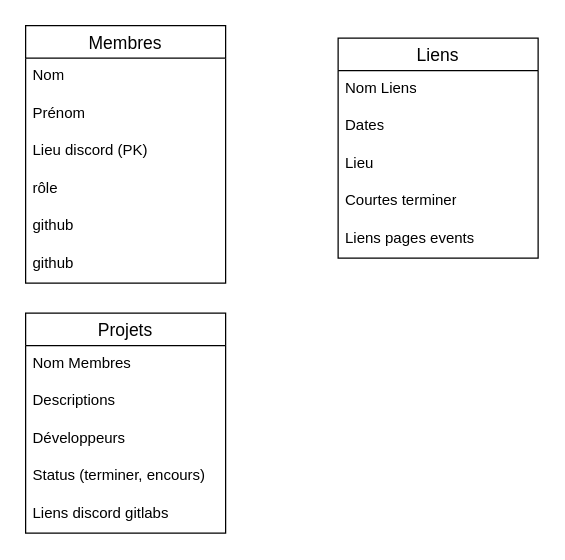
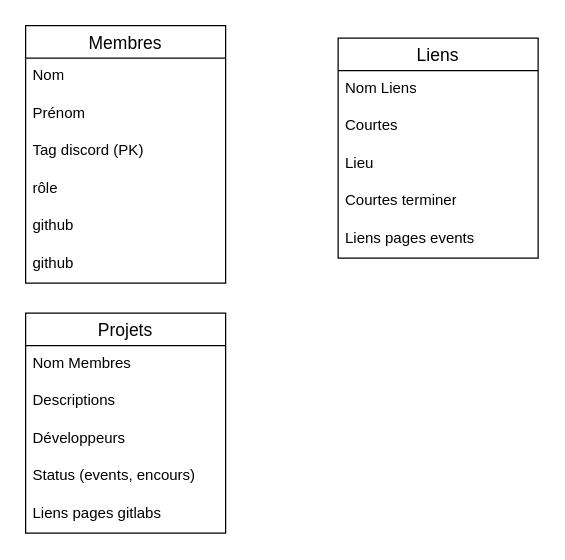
(367, 126) -> (375, 126)
(97, 151) -> (94, 151)
(127, 485) -> (127, 485)
(110, 513) -> (103, 513)
